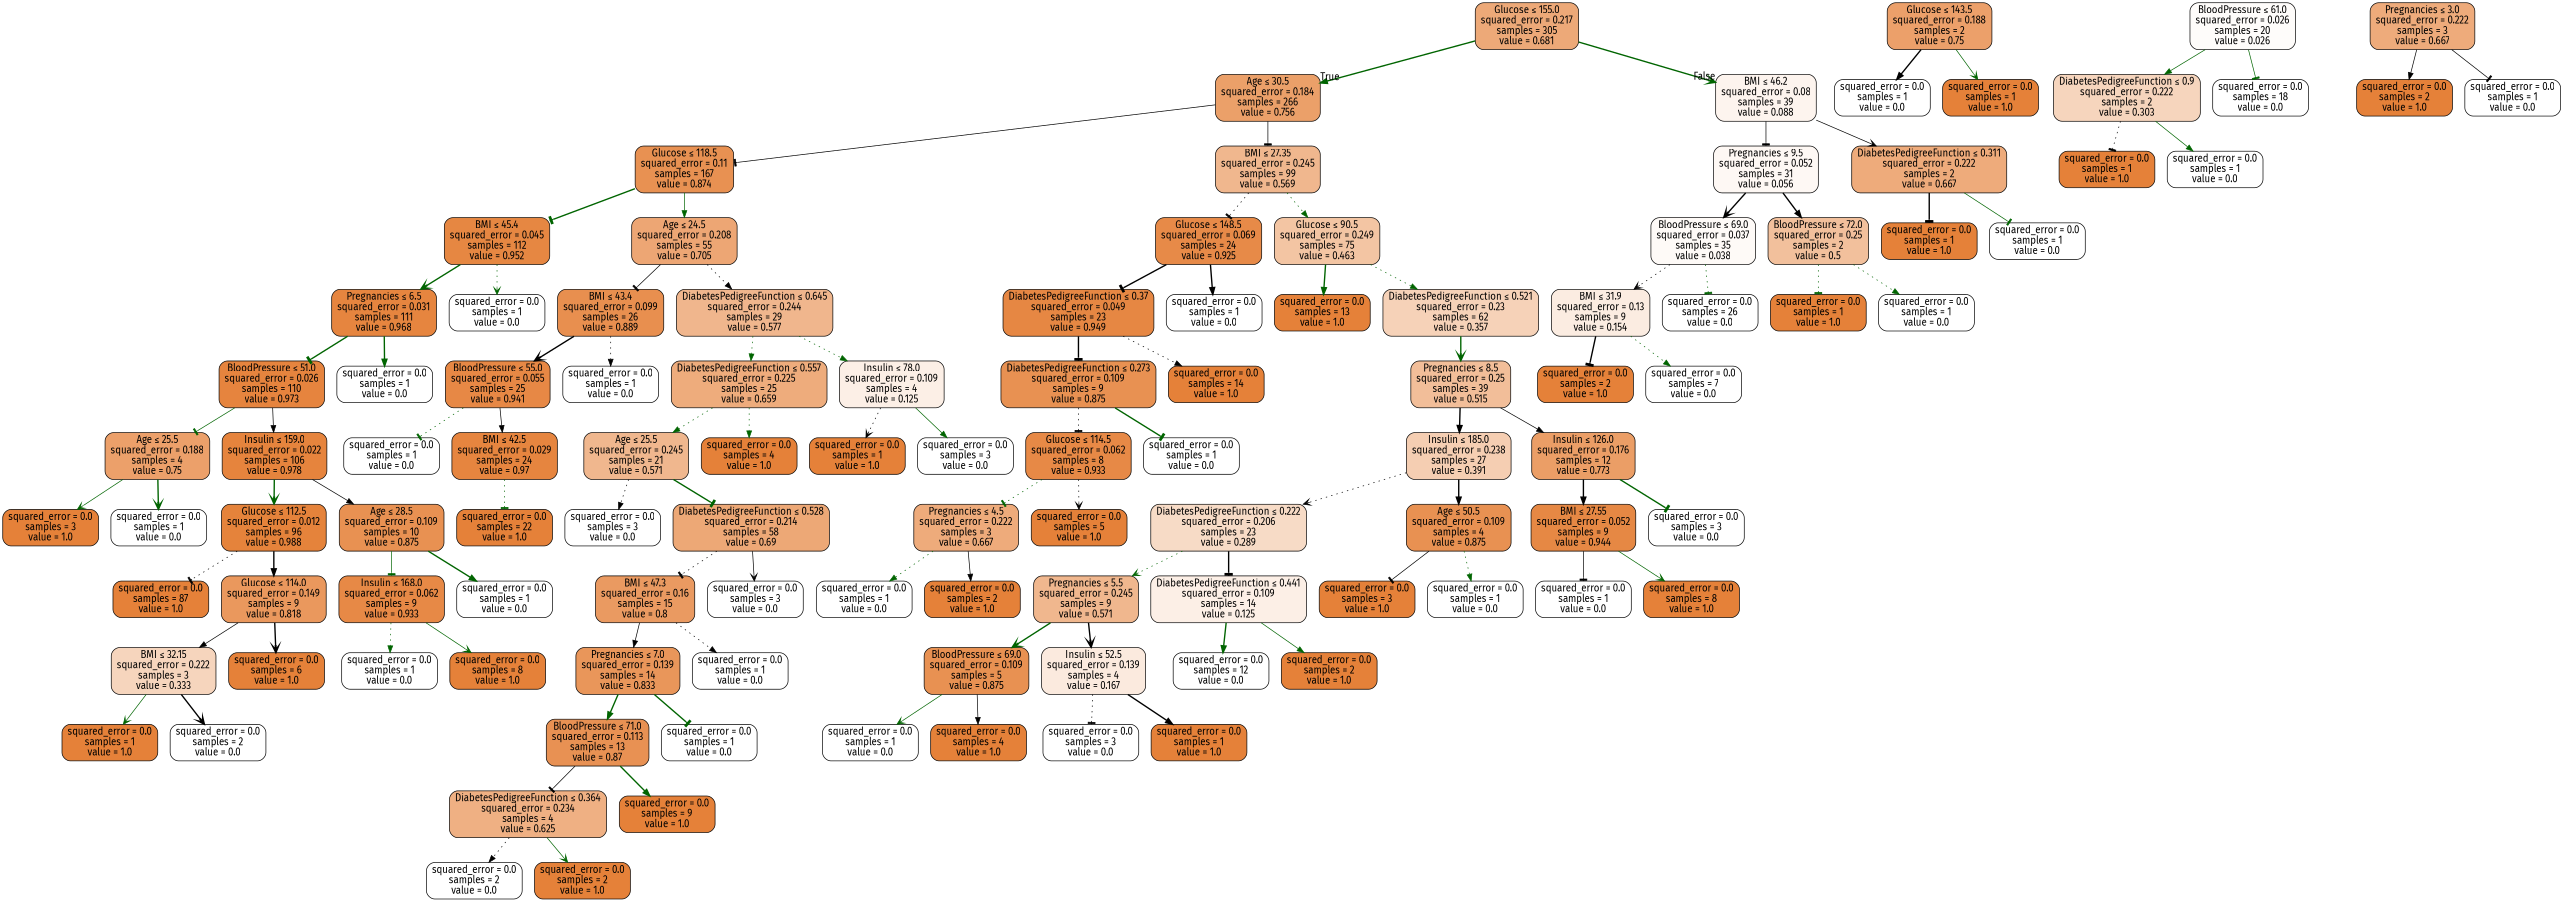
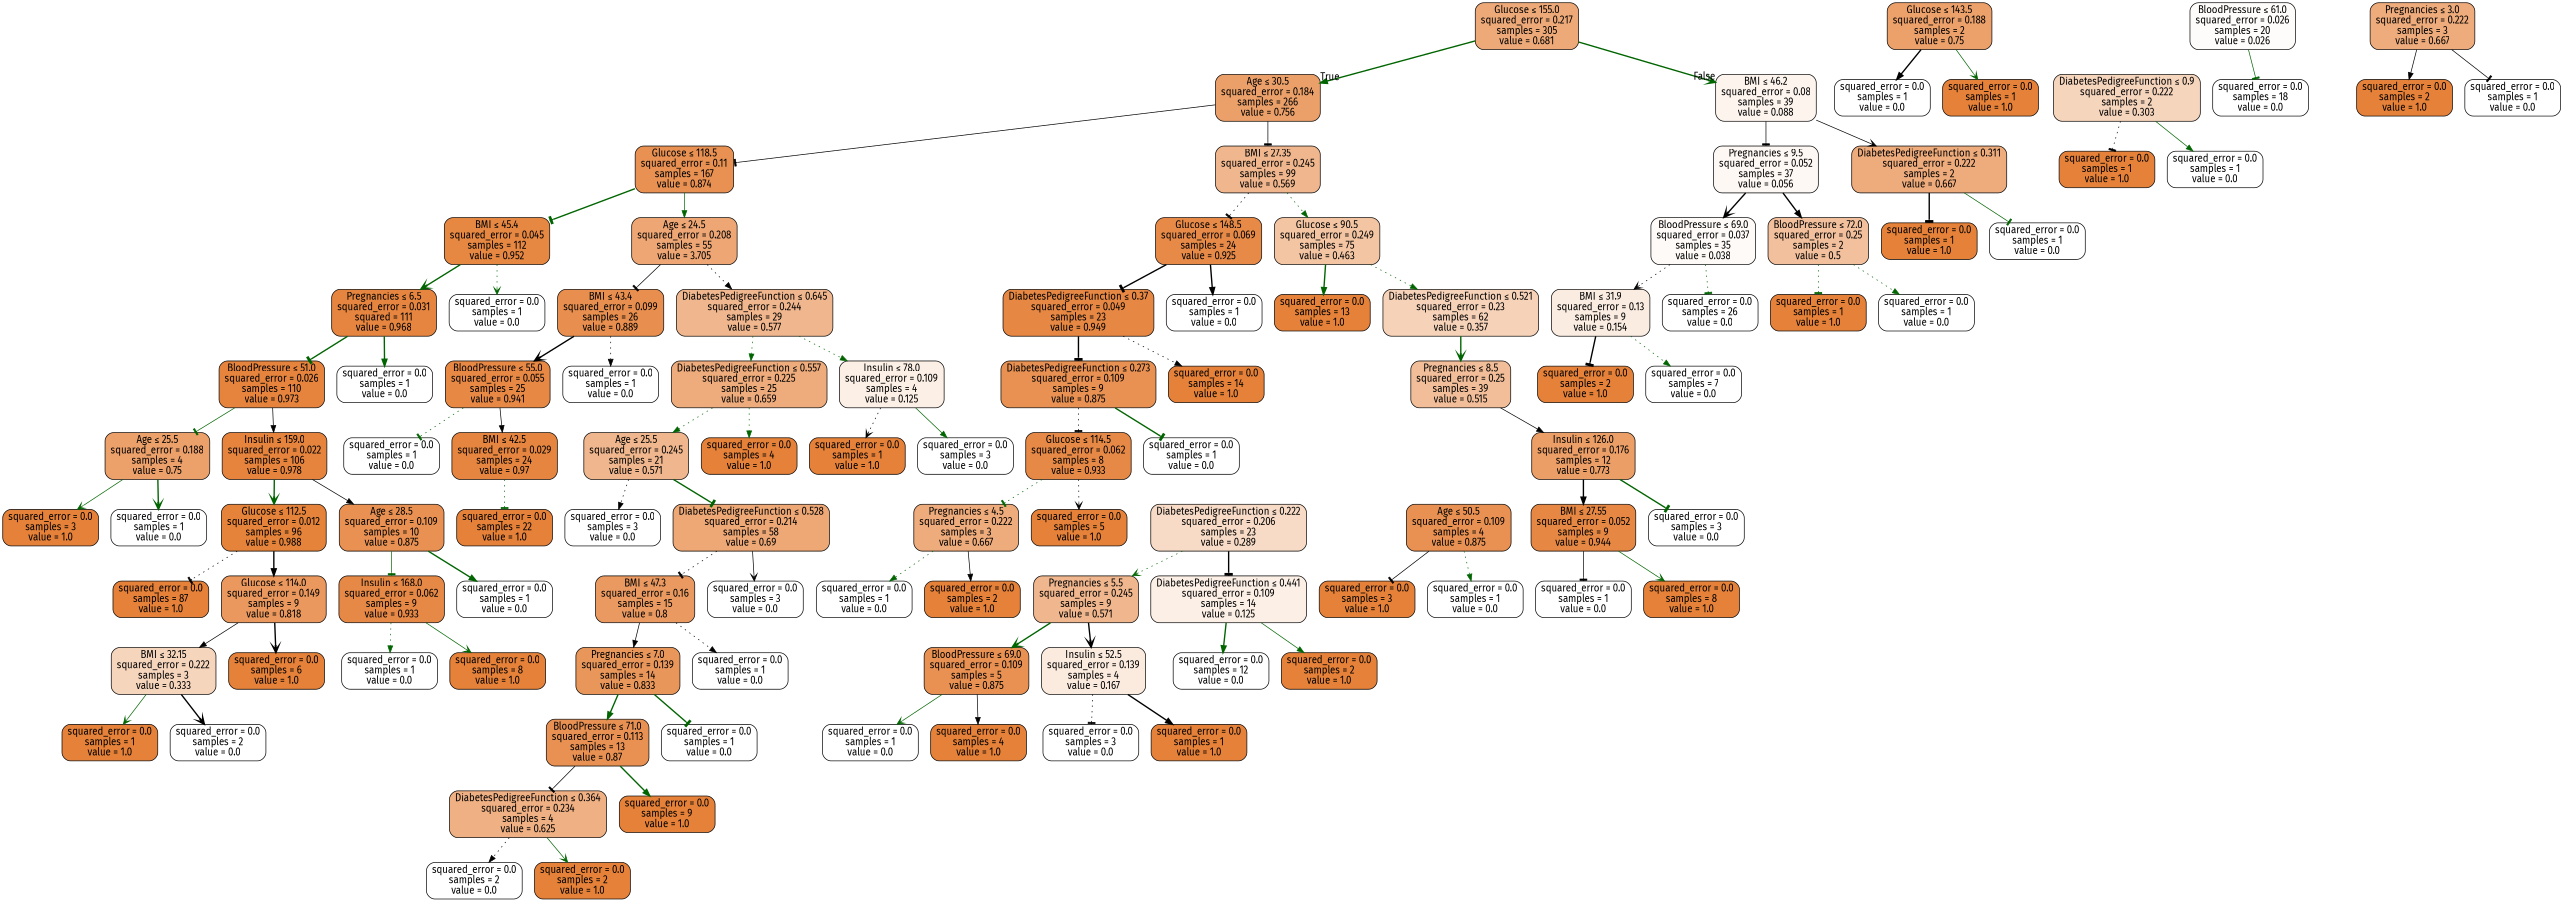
(2188, 60) -> none
(1766, 174) -> (1766, 174)
(684, 256) -> (684, 256)
(384, 318) -> (384, 318)
(1459, 456) -> none
